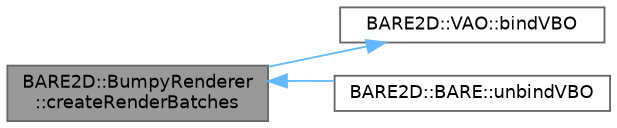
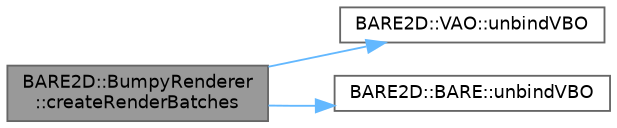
(472, 25) -> (472, 25)
(311, 81) -> (292, 106)
